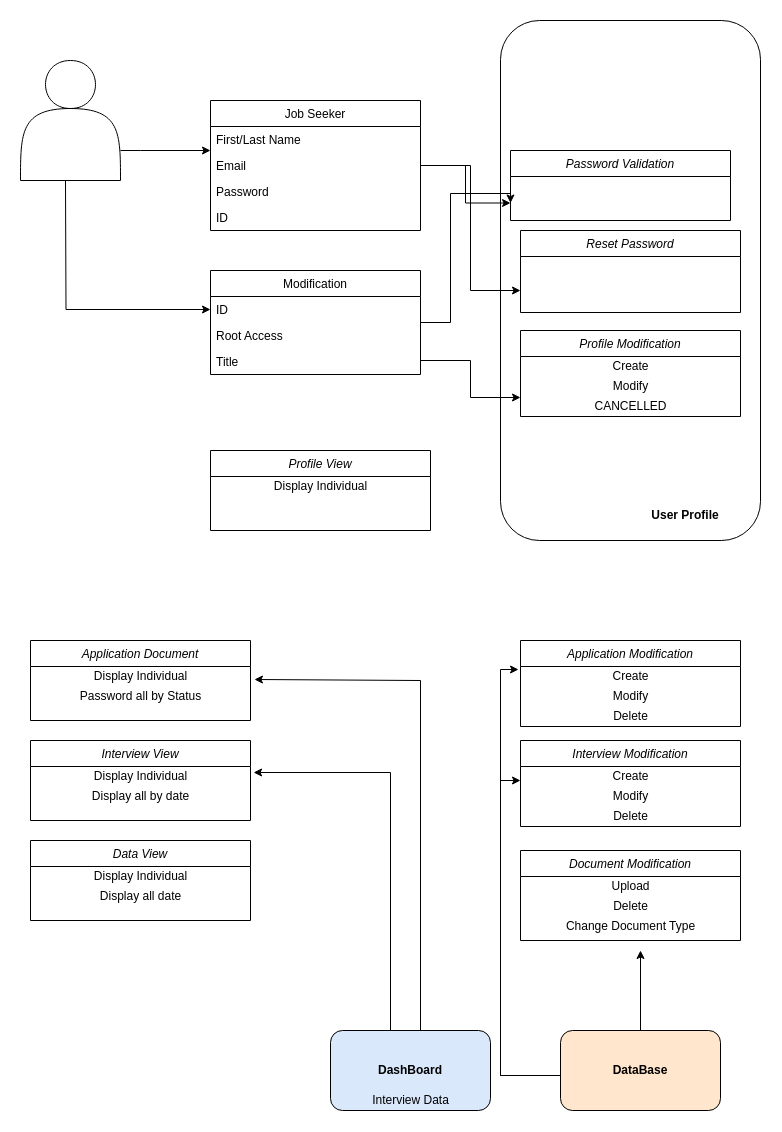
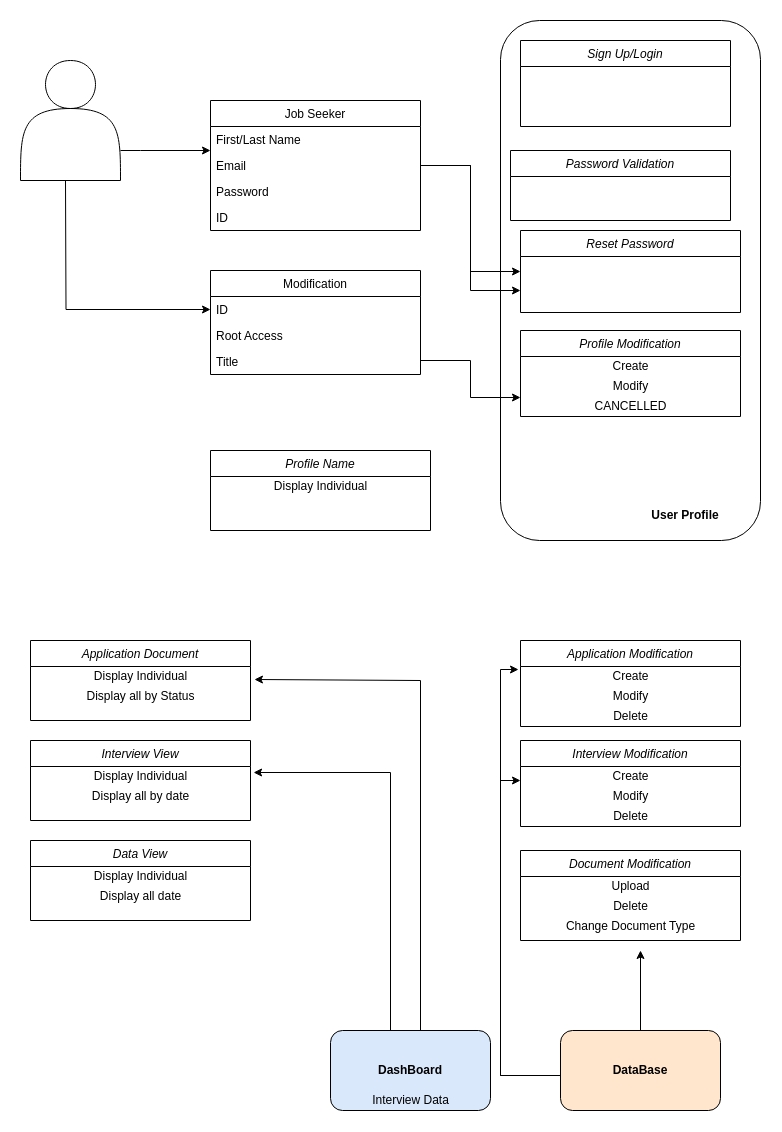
none -> (626, 84)
(467, 203) -> (493, 272)
(451, 244) -> none
(320, 464) -> (320, 464)
(141, 697) -> (141, 697)
